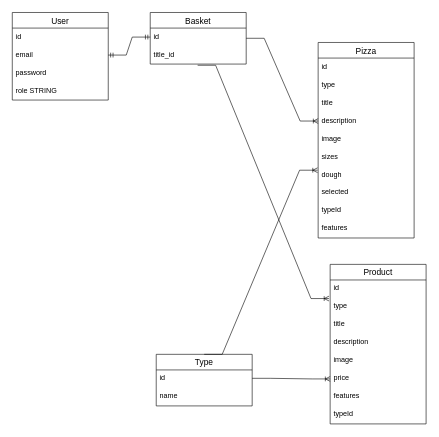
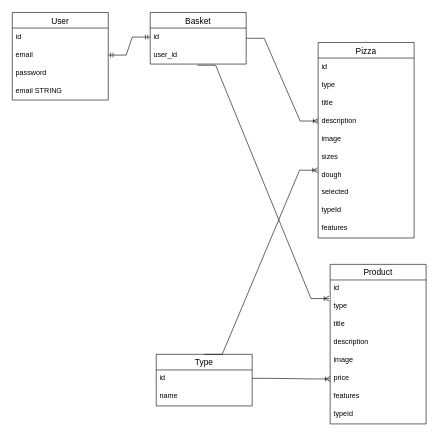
(167, 54) -> (167, 54)
(36, 90) -> (37, 90)
